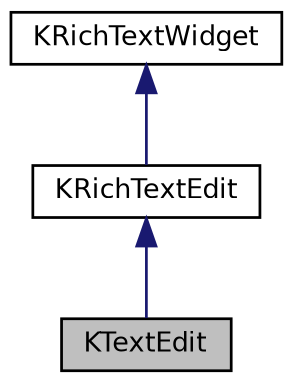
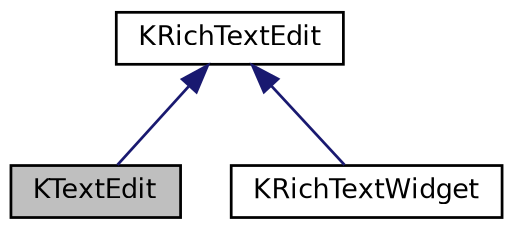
(146, 129) -> (308, 125)
